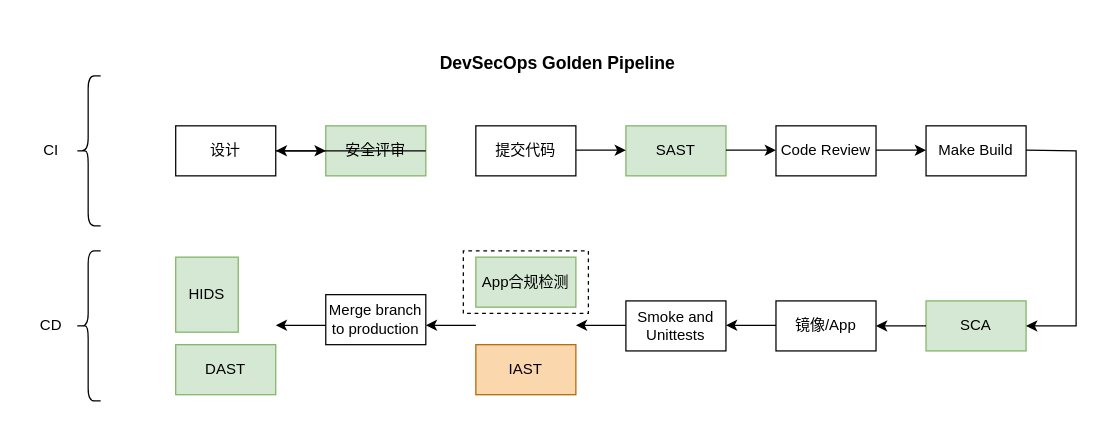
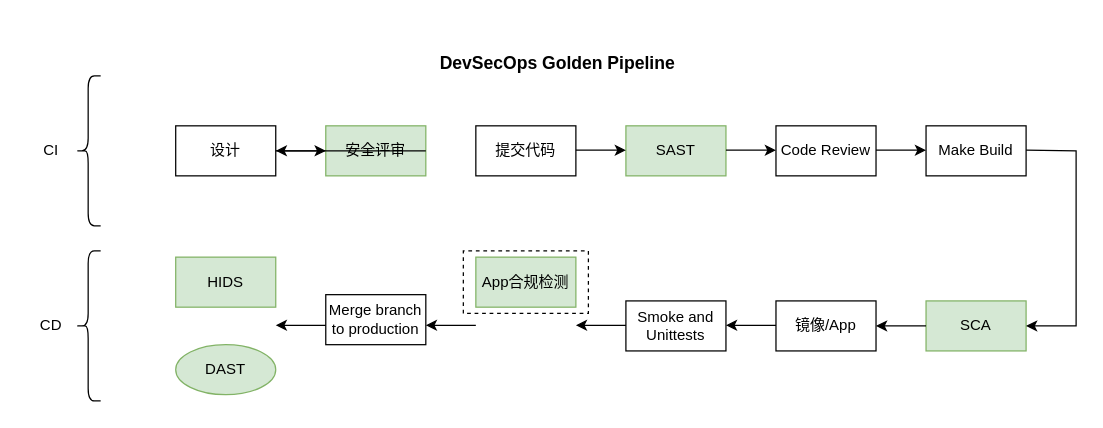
(207, 294) -> (226, 282)
(226, 369) -> (226, 369)
(526, 369) -> none
